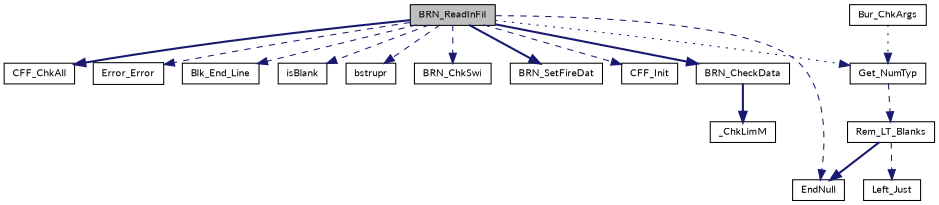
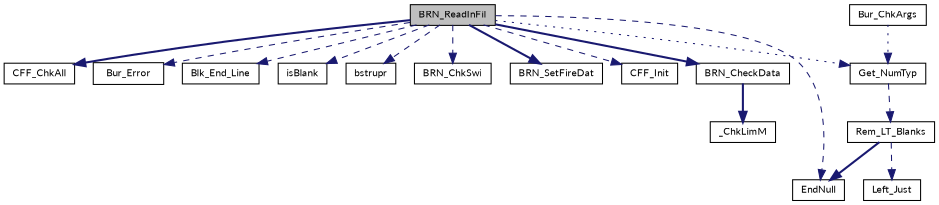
(128, 74) -> (128, 74)
